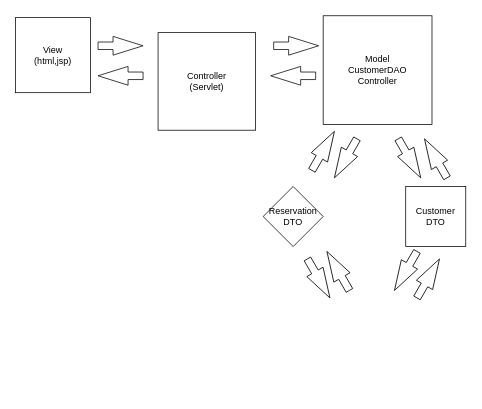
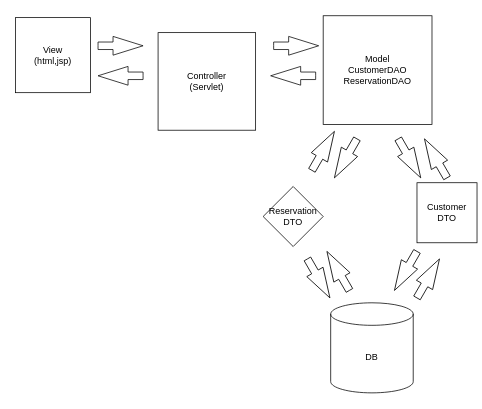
(377, 70) -> (377, 70)
(435, 216) -> (447, 213)
none -> (372, 348)
